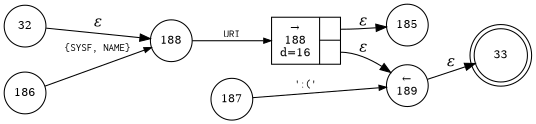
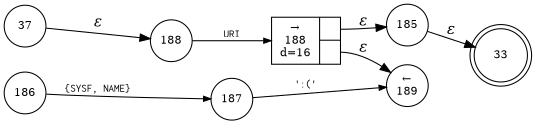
(25, 26) -> (25, 26)
(95, 68) -> (125, 97)
(446, 73) -> (446, 38)
